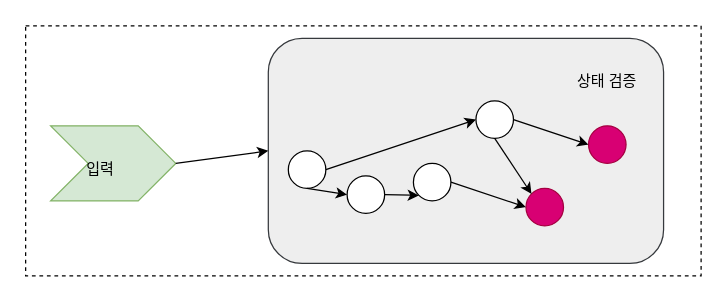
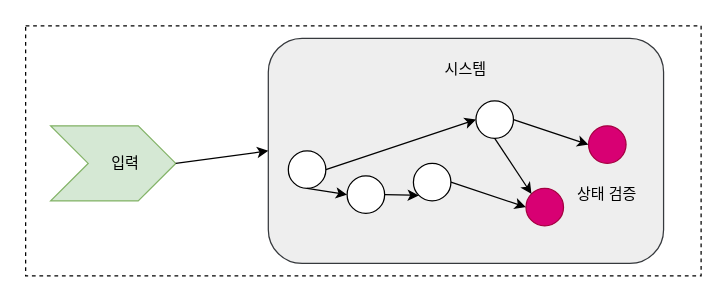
none -> (466, 69)
(607, 82) -> (607, 194)
(101, 169) -> (126, 163)
